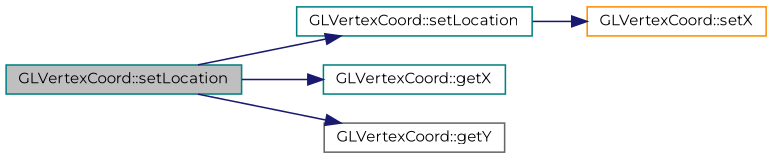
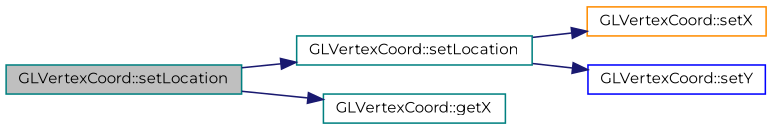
none -> (677, 80)
(414, 138) -> none
